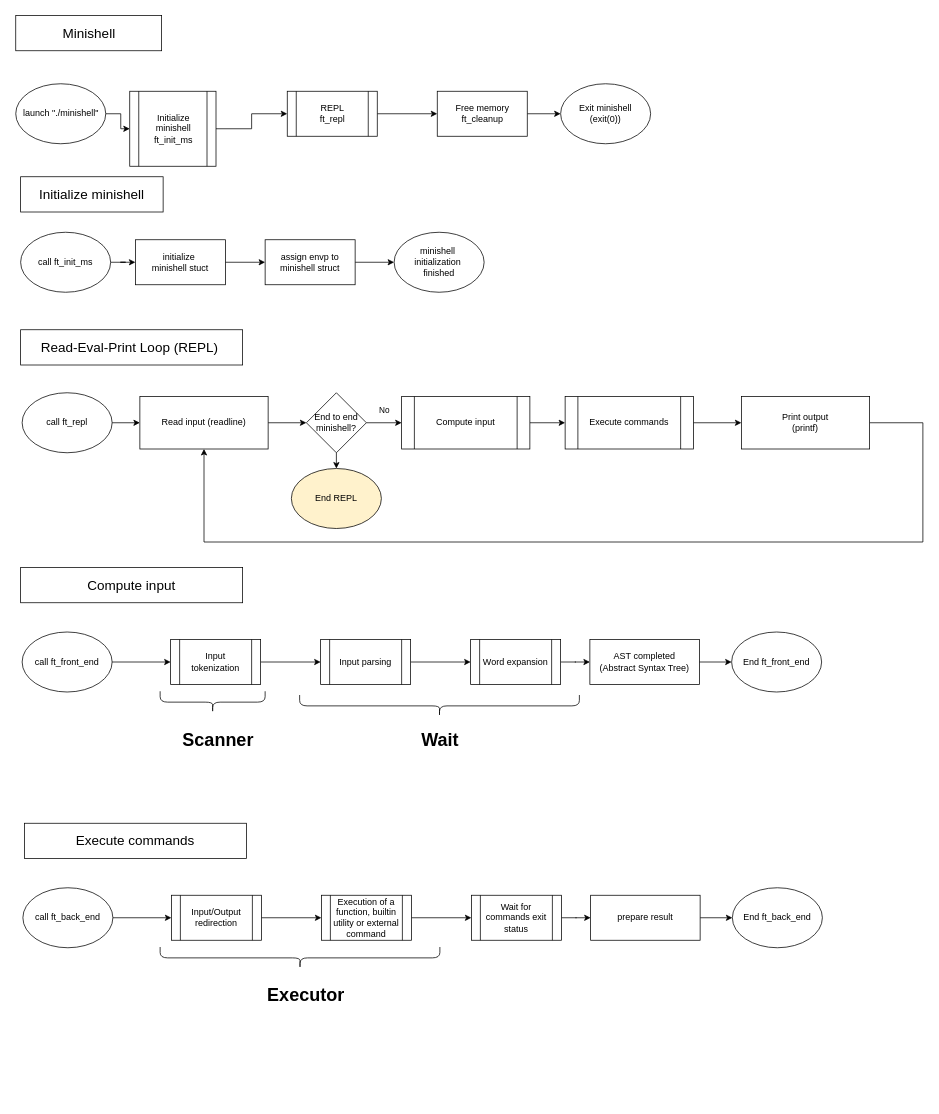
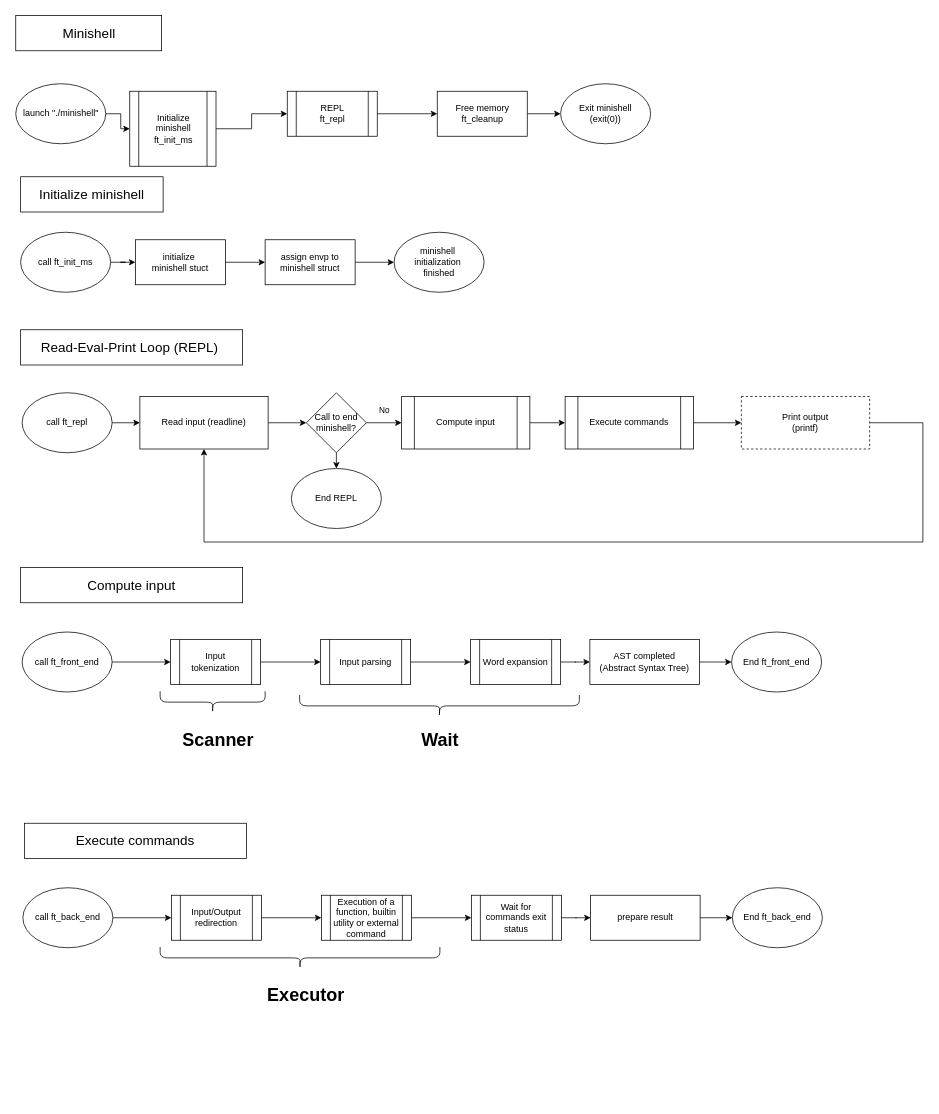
(336, 423) -> (336, 423)
(806, 423) -> (806, 423)
(336, 498) -> (336, 498)
